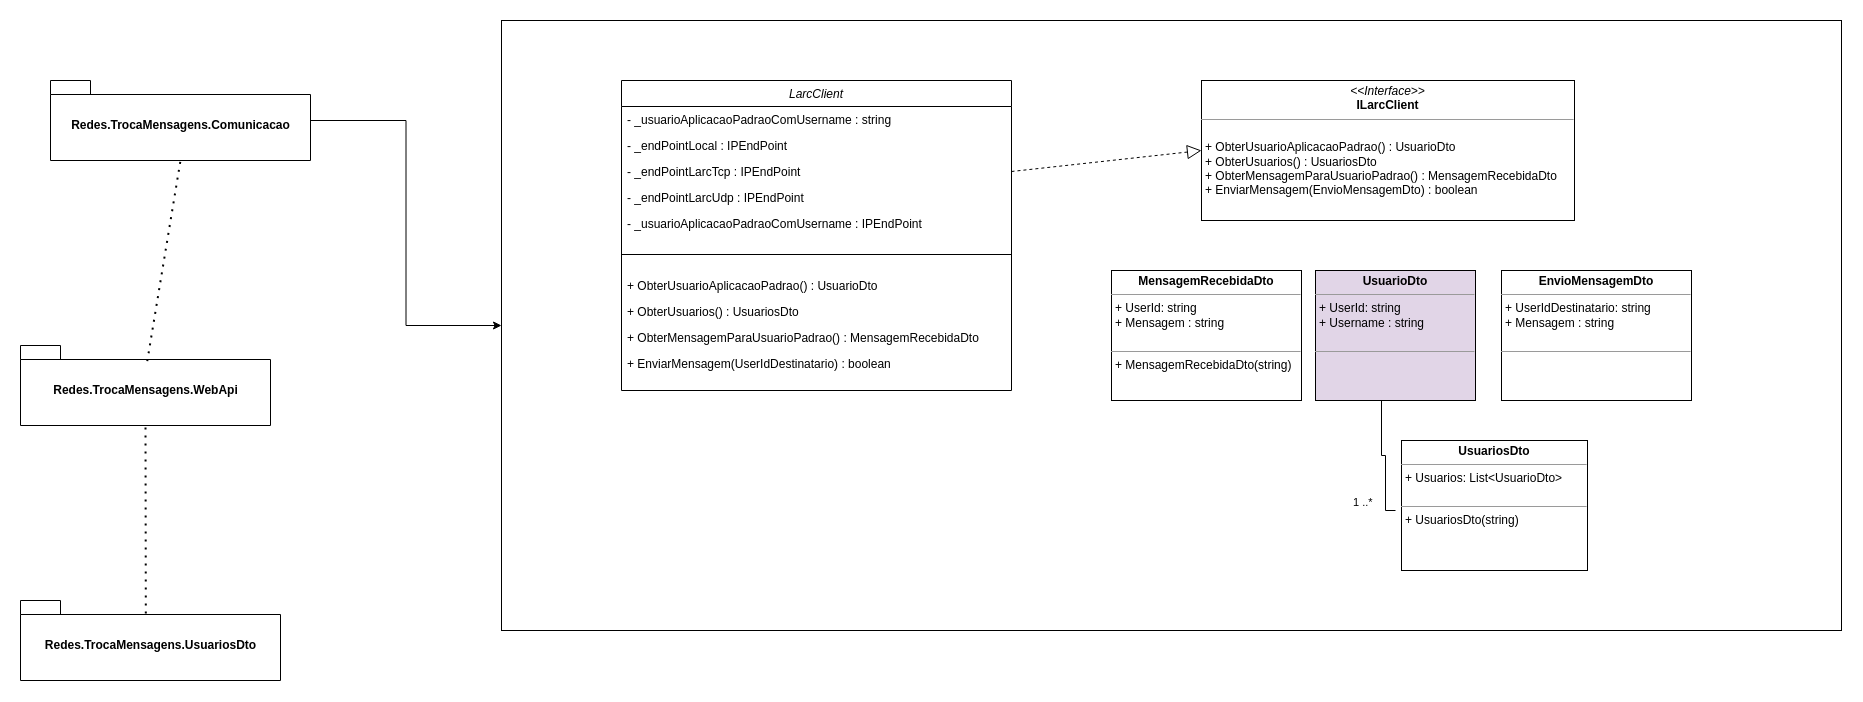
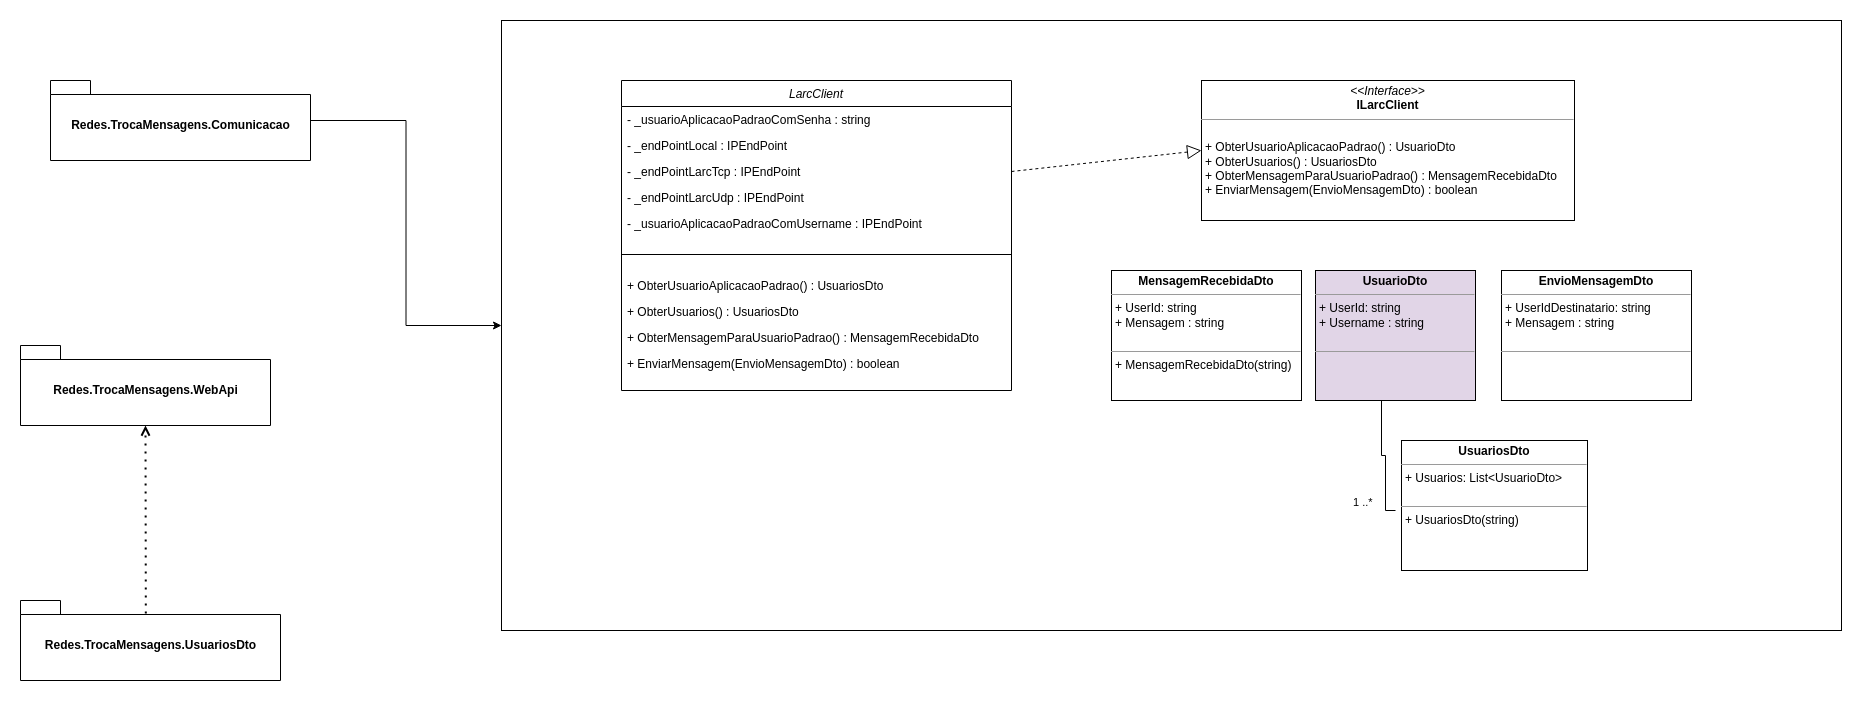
(766, 120) -> (756, 120)
(164, 262) -> none
(762, 286) -> (766, 286)
(769, 364) -> (764, 364)
(146, 432) -> (146, 434)
